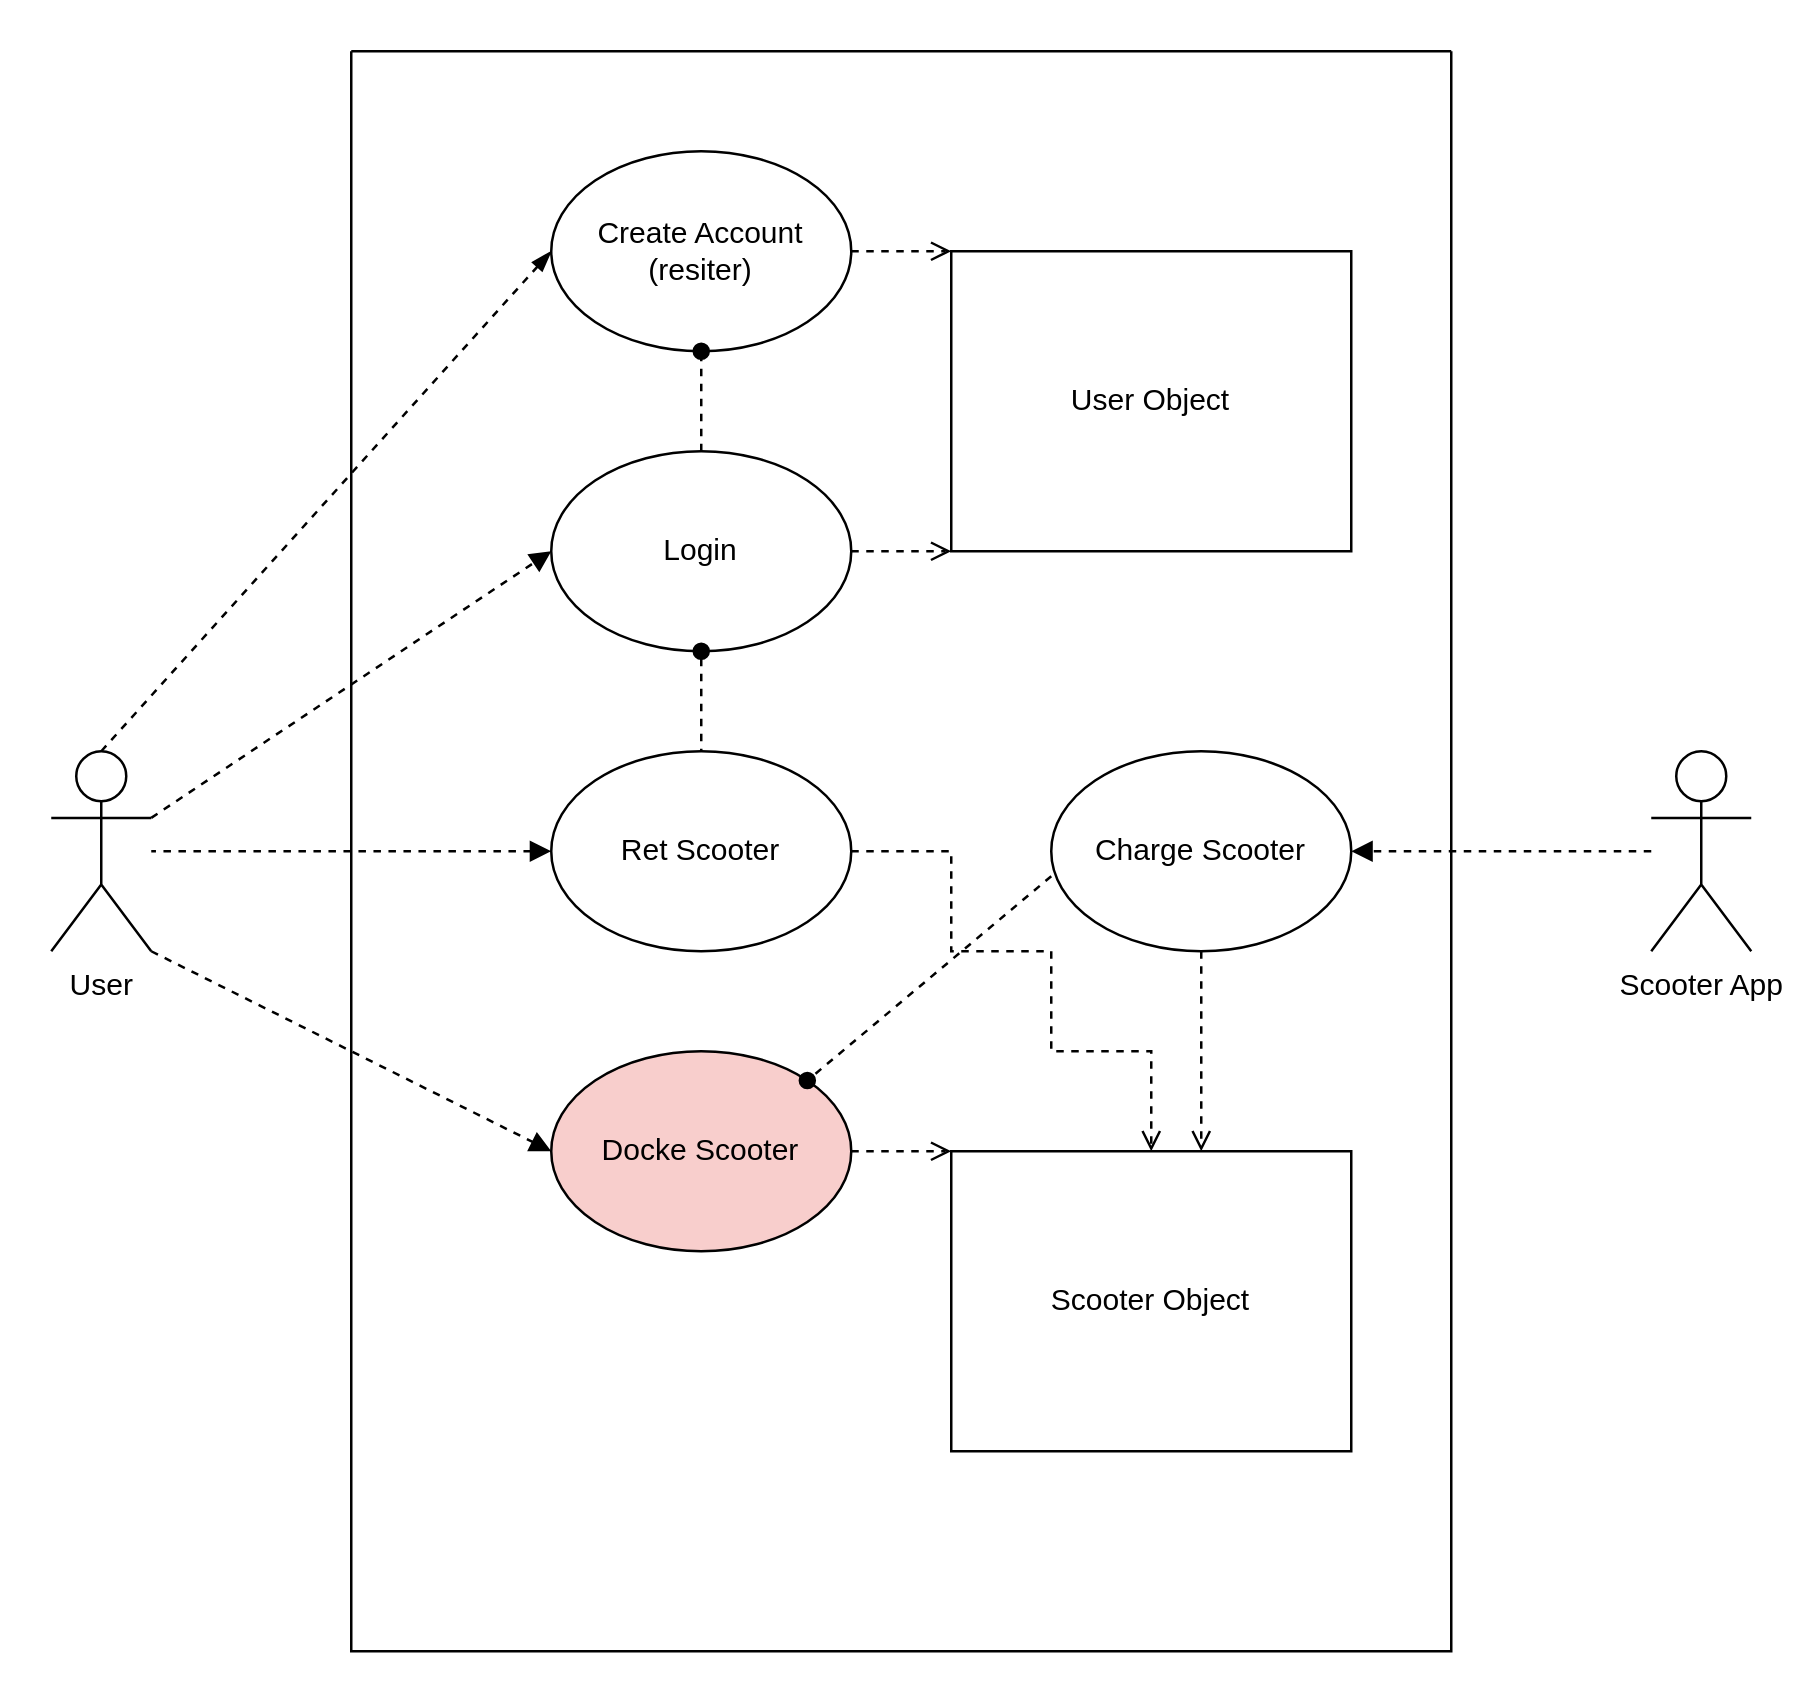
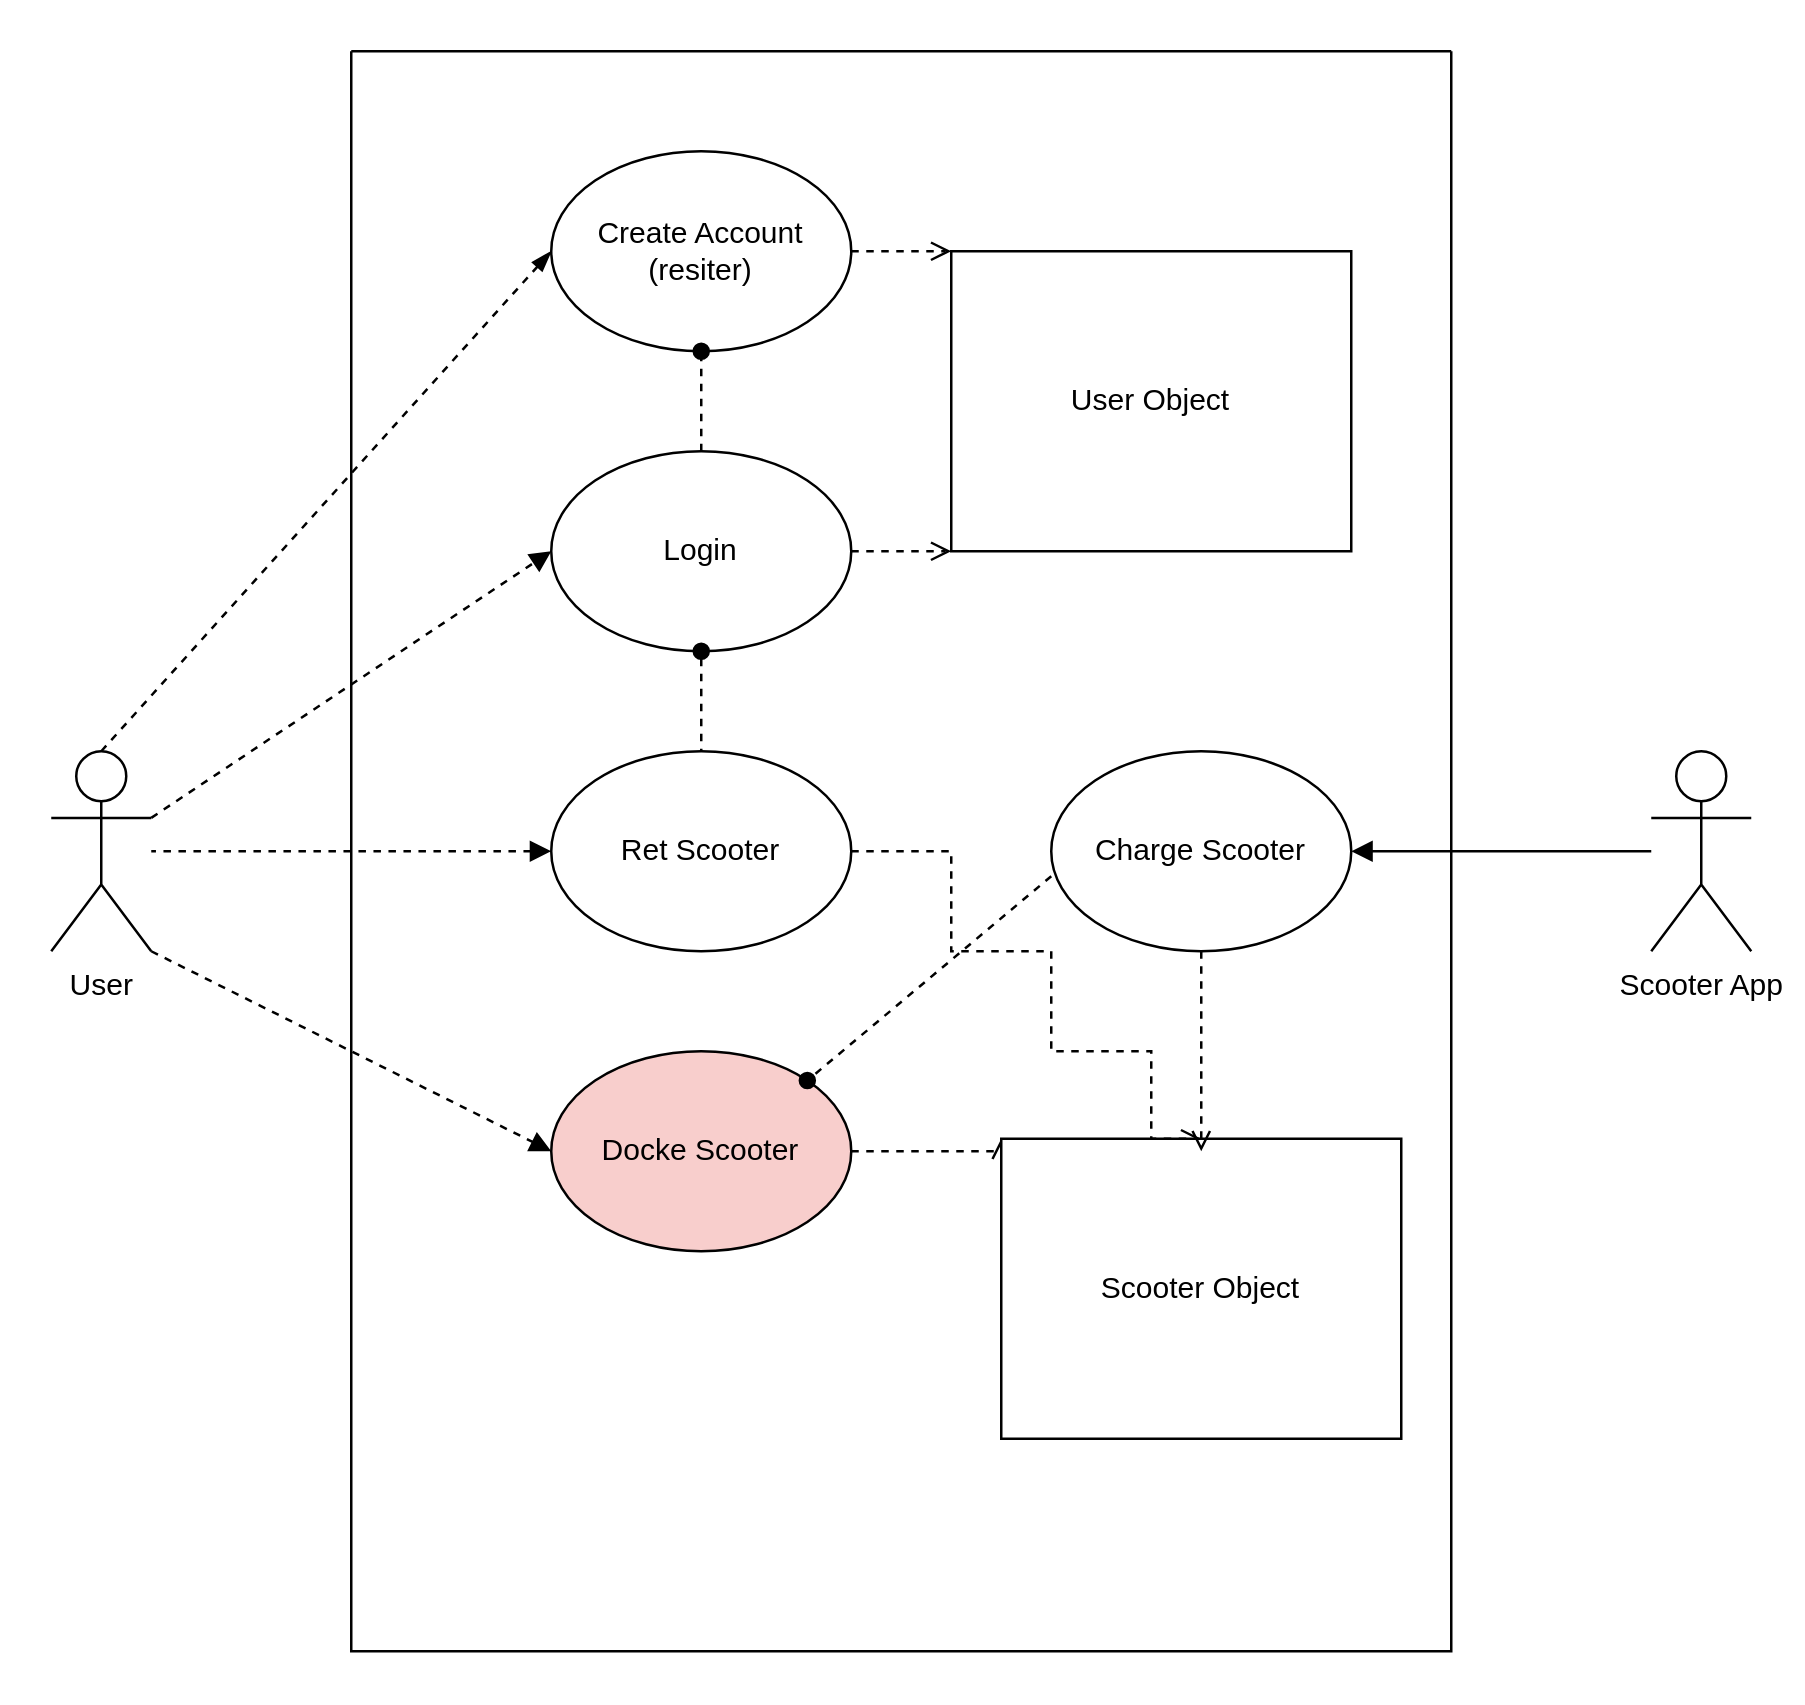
(1550, 851) -> (1550, 851)
(1151, 1301) -> (1201, 1289)
